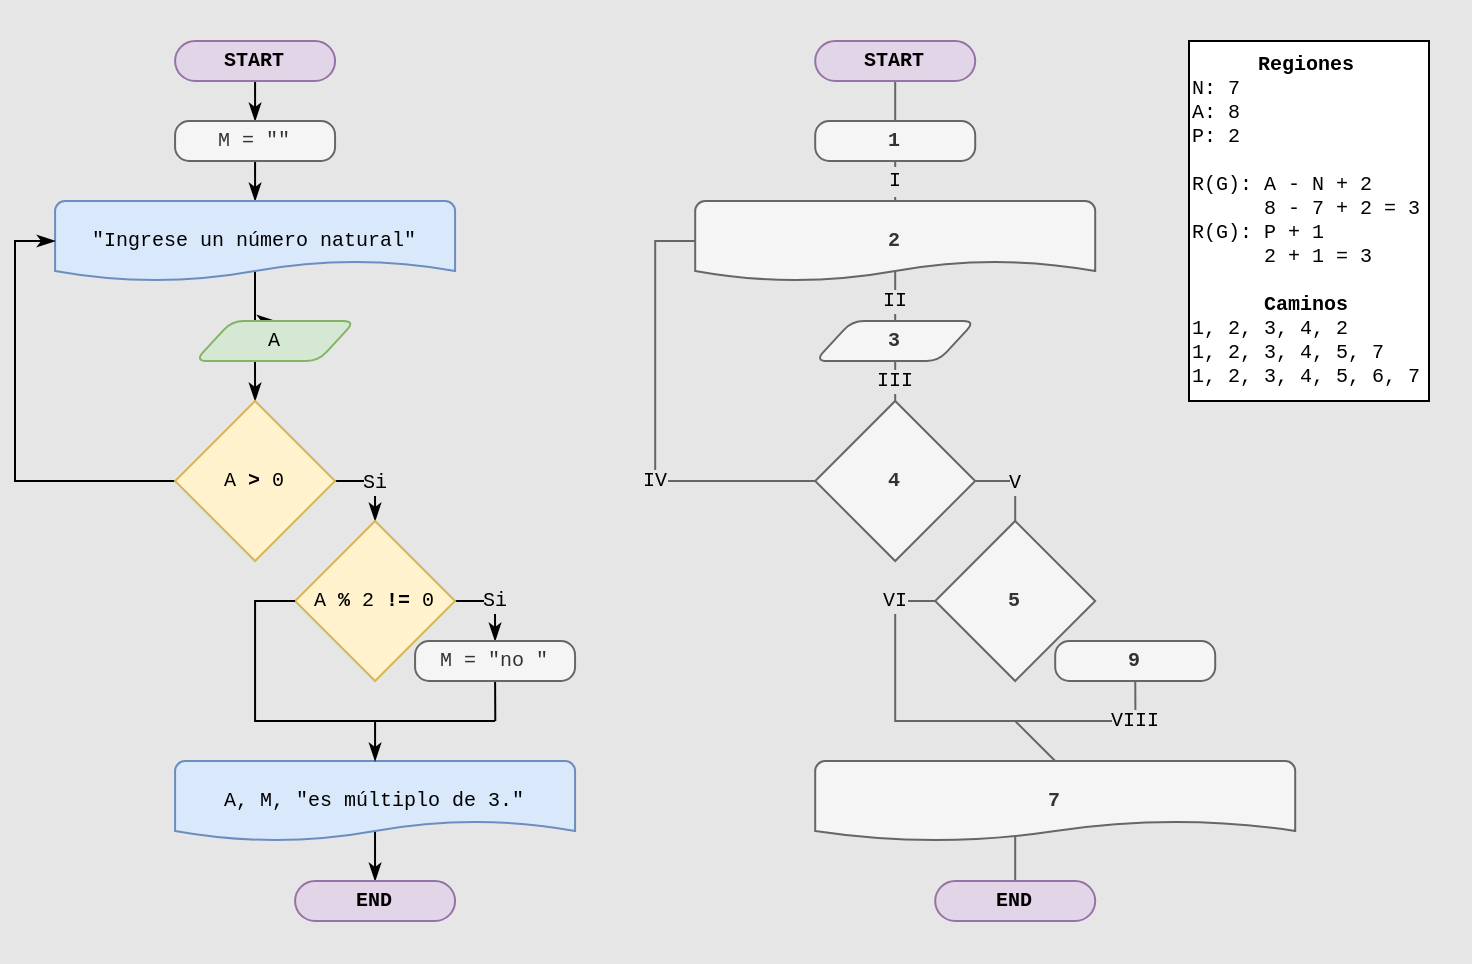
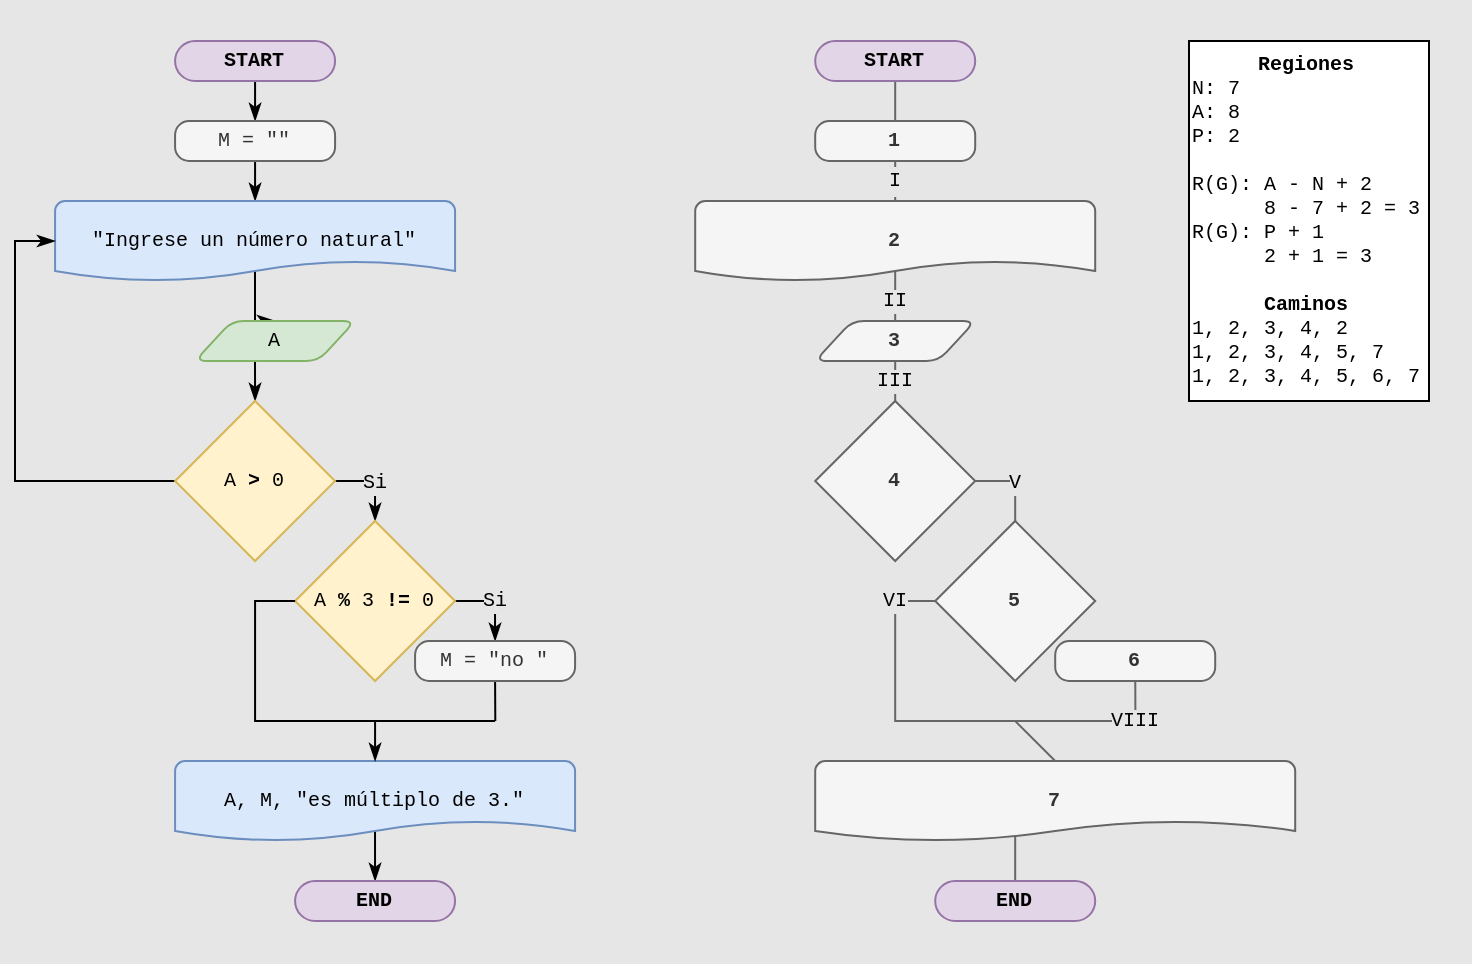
(655, 421) -> none
(375, 601) -> (375, 601)
(1135, 661) -> (1135, 661)
